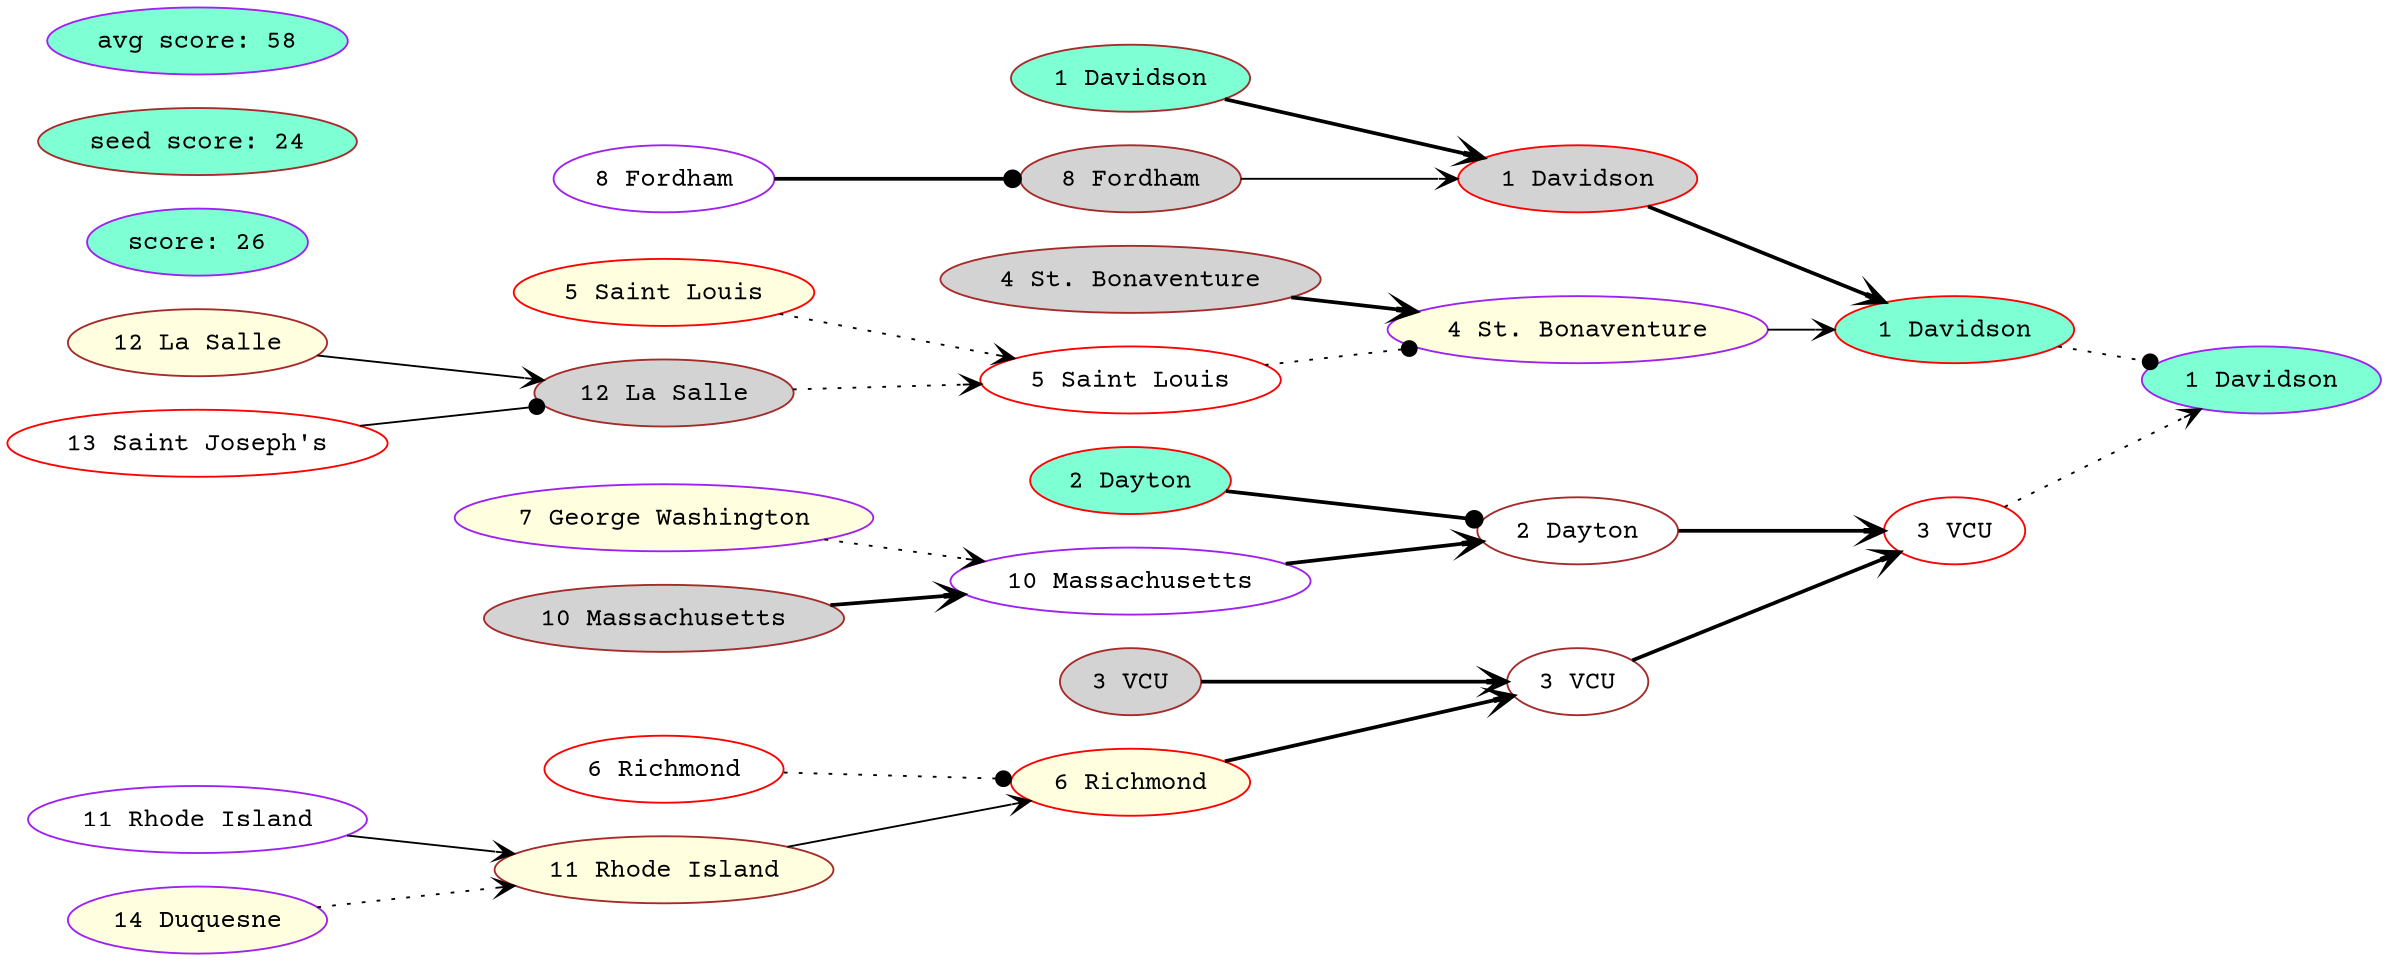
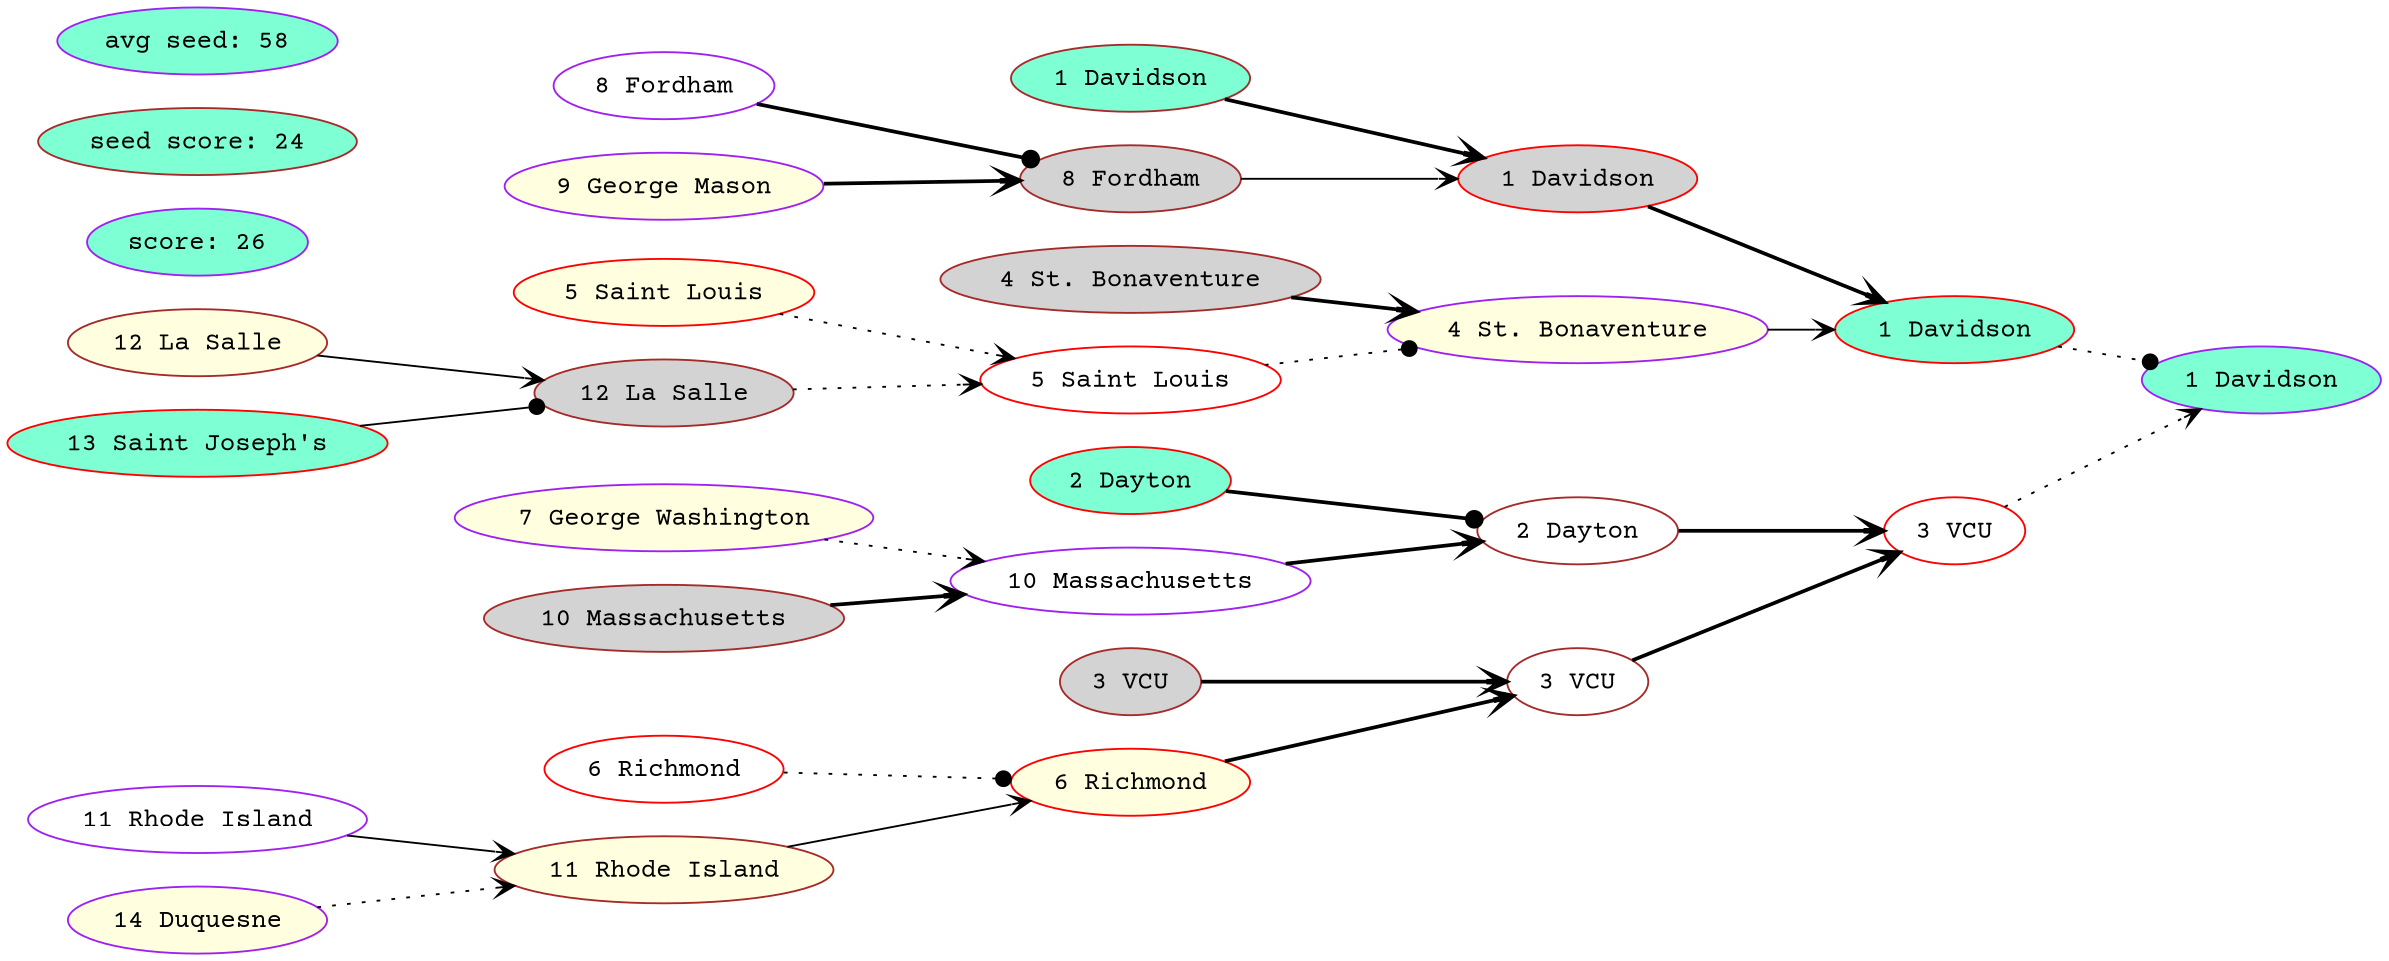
(197, 41) -> (197, 41)
none -> (664, 186)
(197, 443) -> (197, 443)
